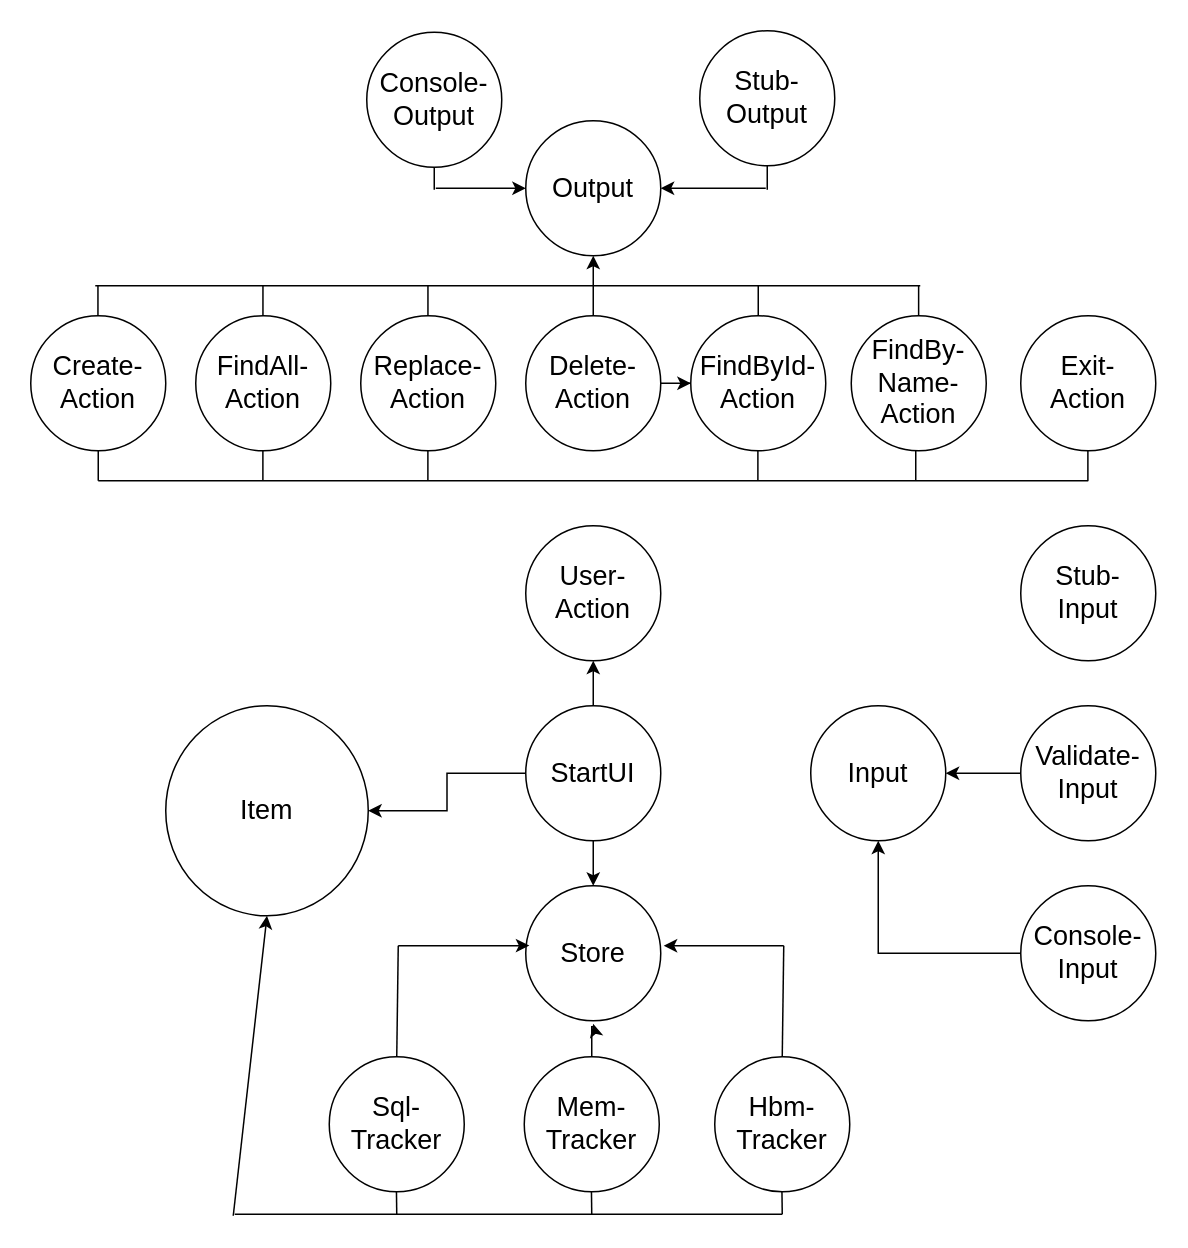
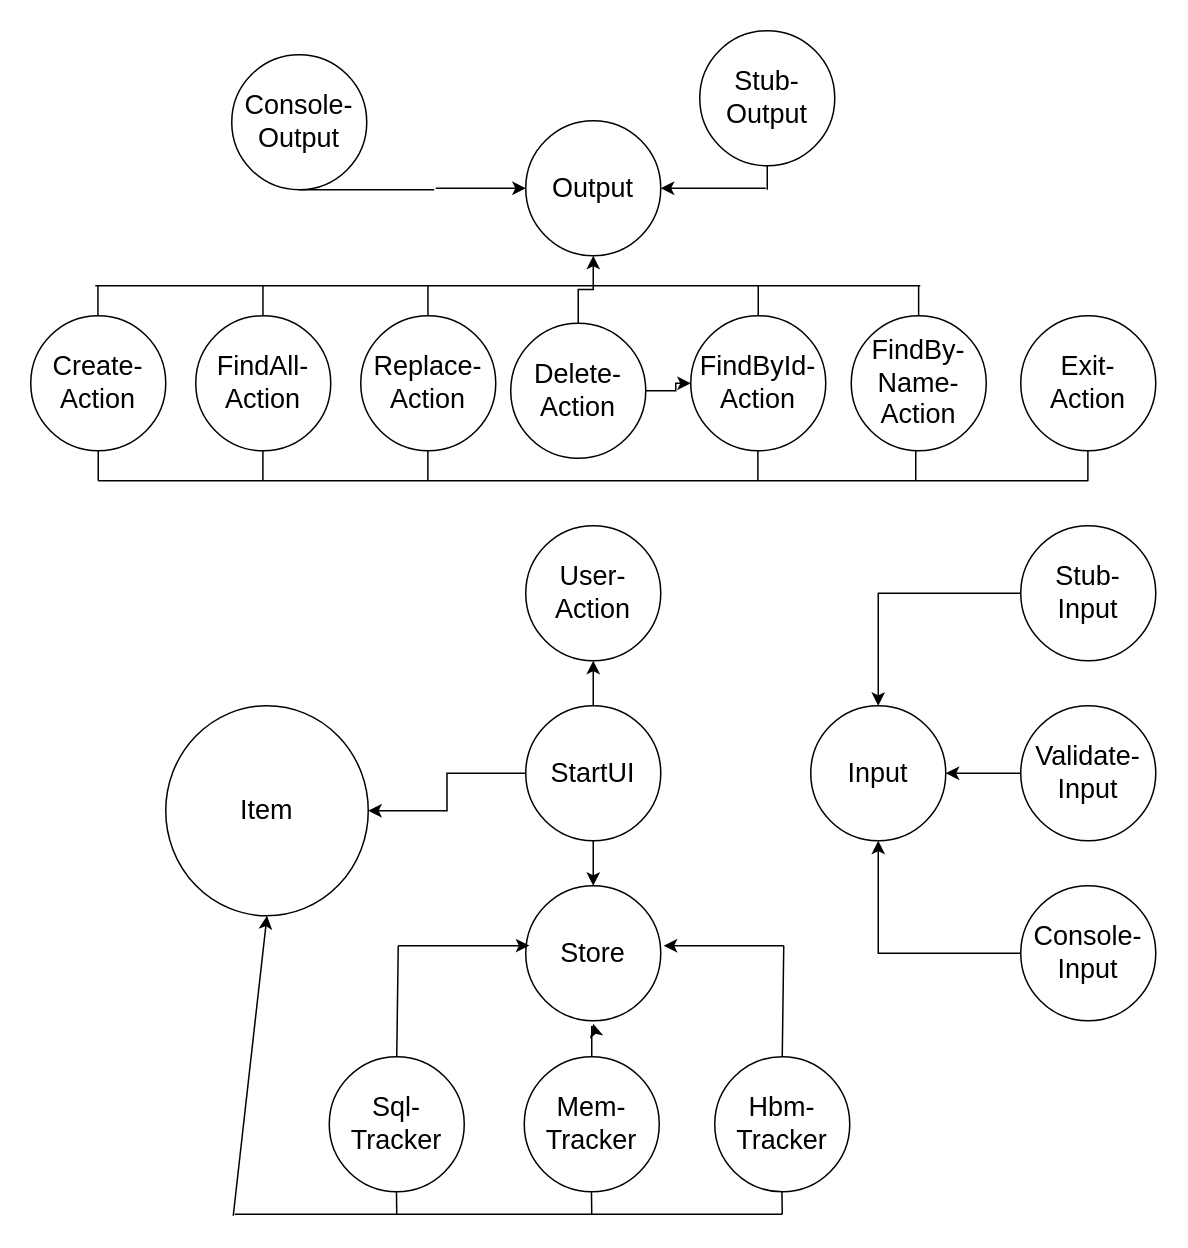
(434, 100) -> (299, 122)
(593, 383) -> (578, 391)
none -> (898, 593)
